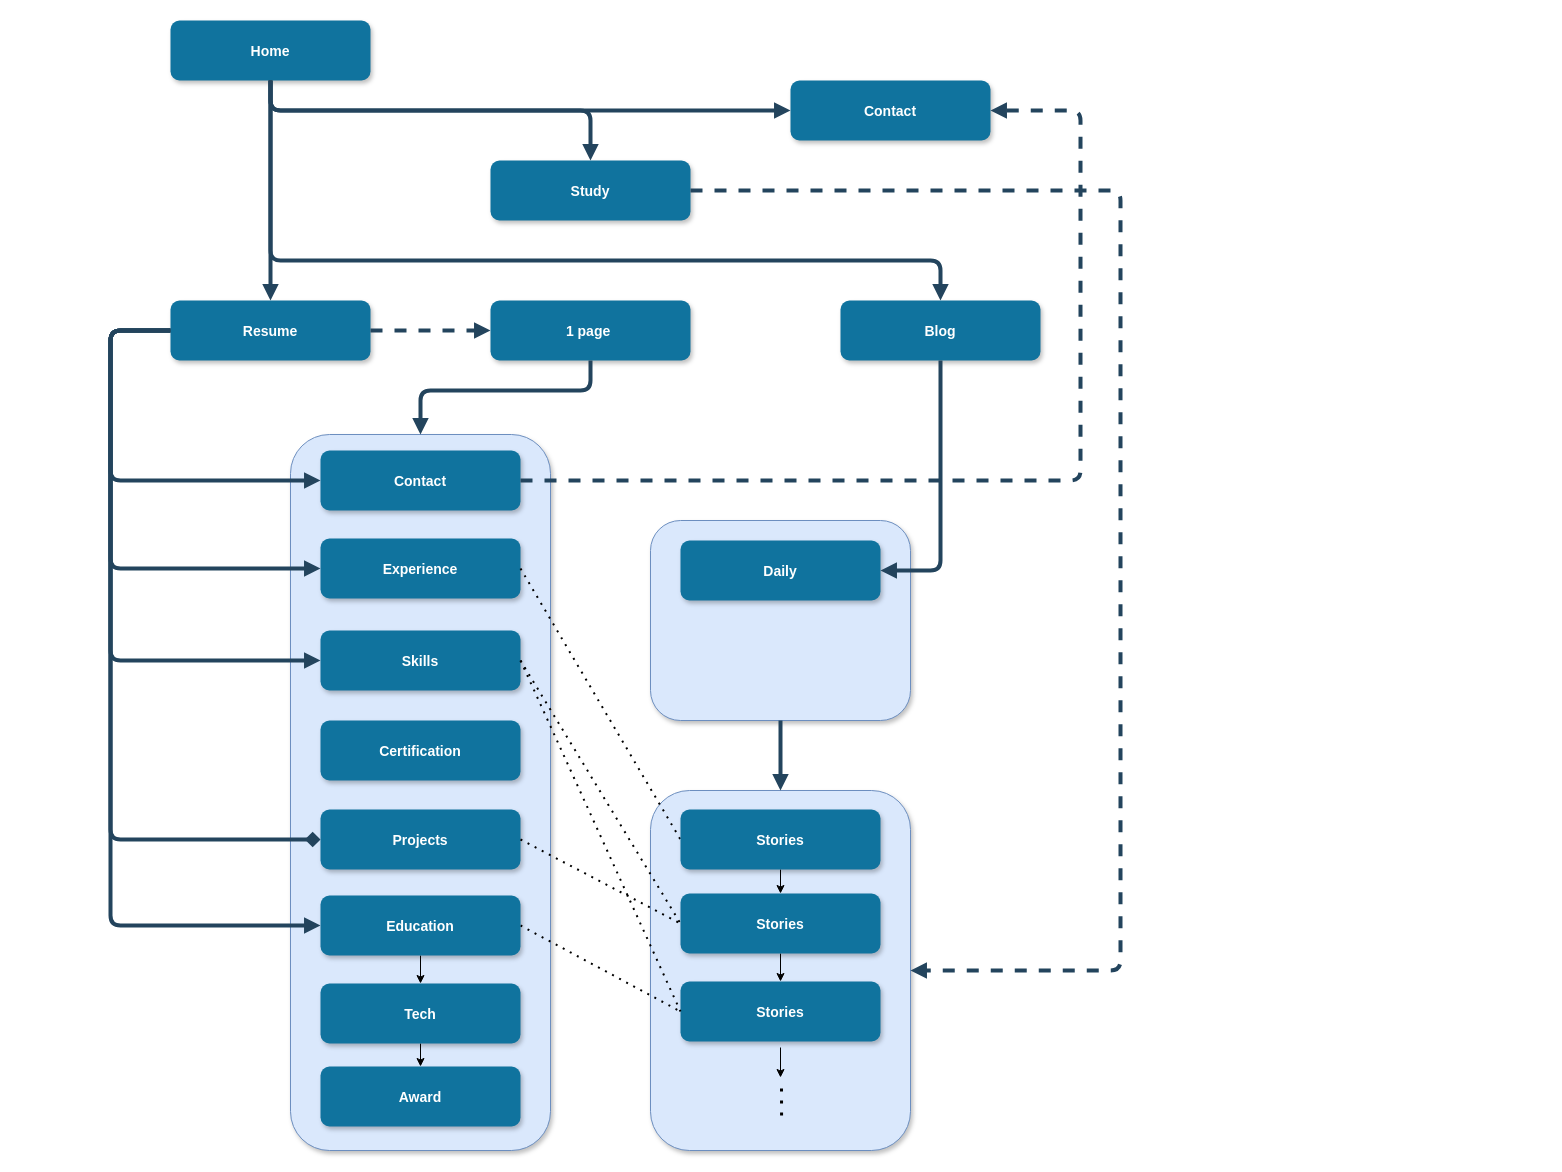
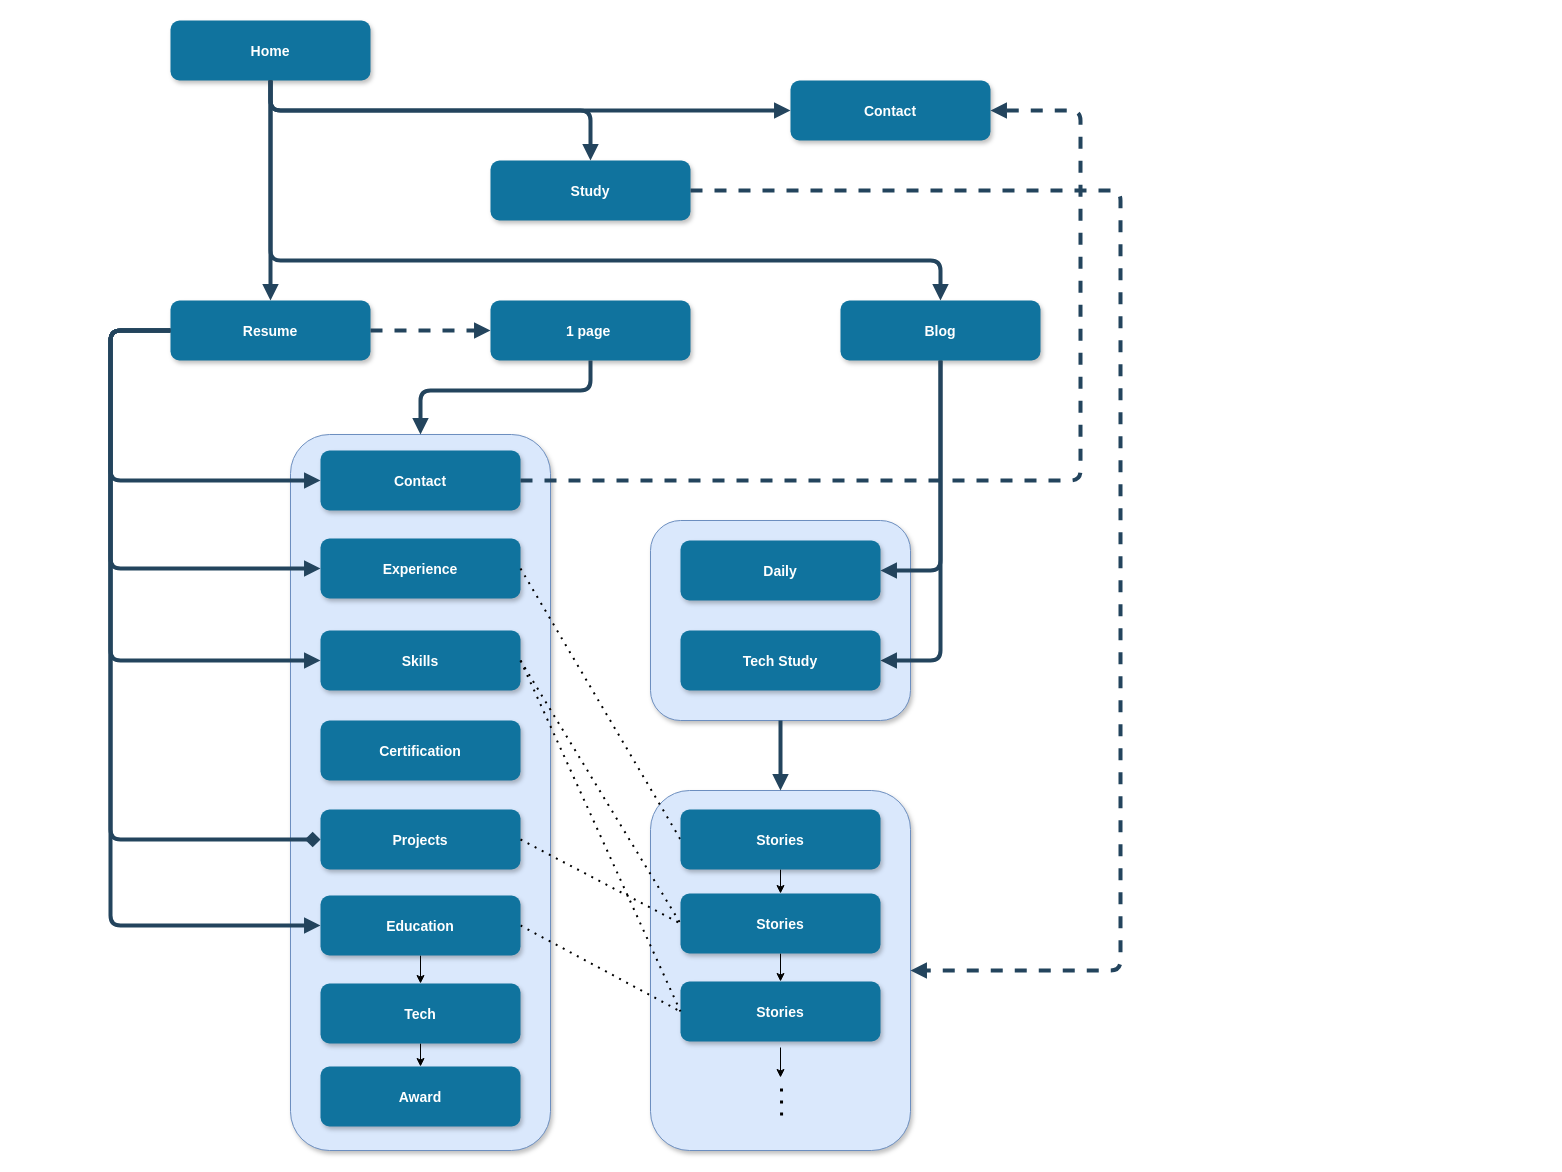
none -> (941, 632)
none -> (781, 661)
